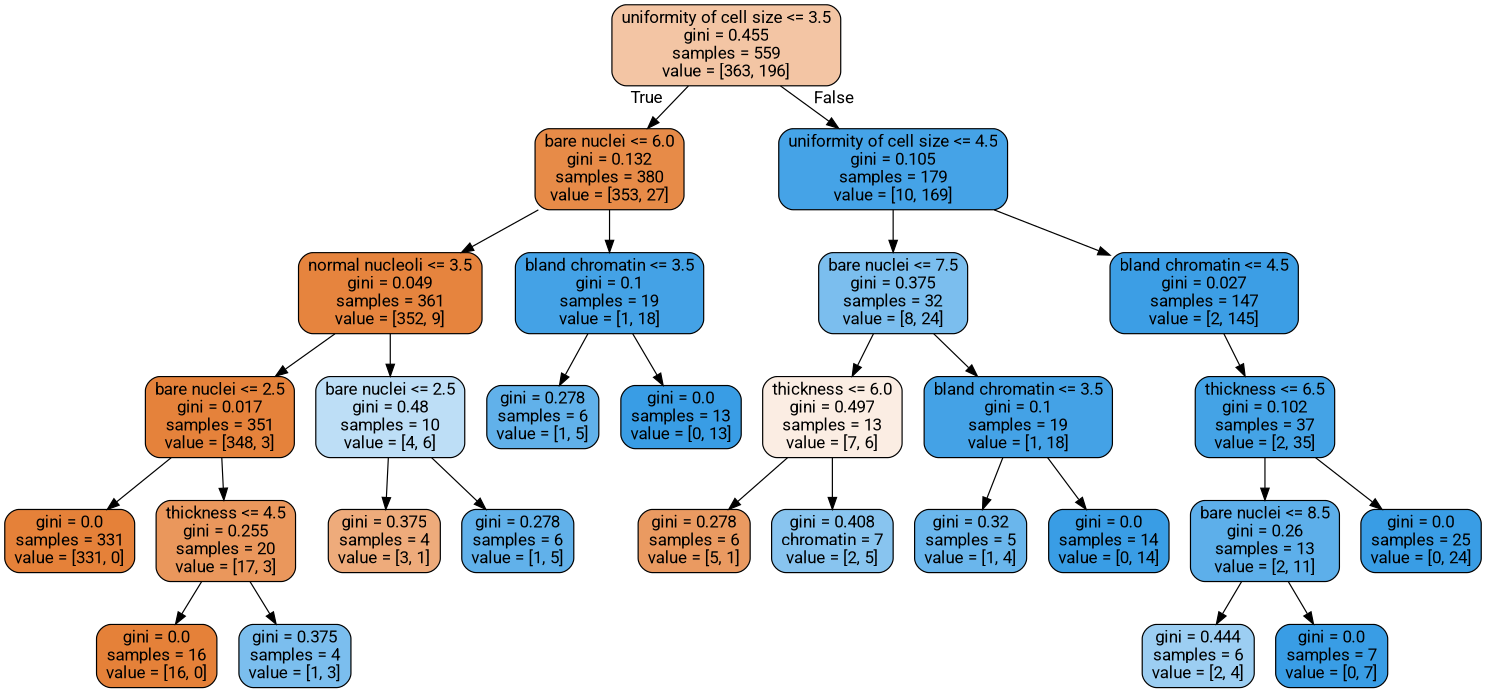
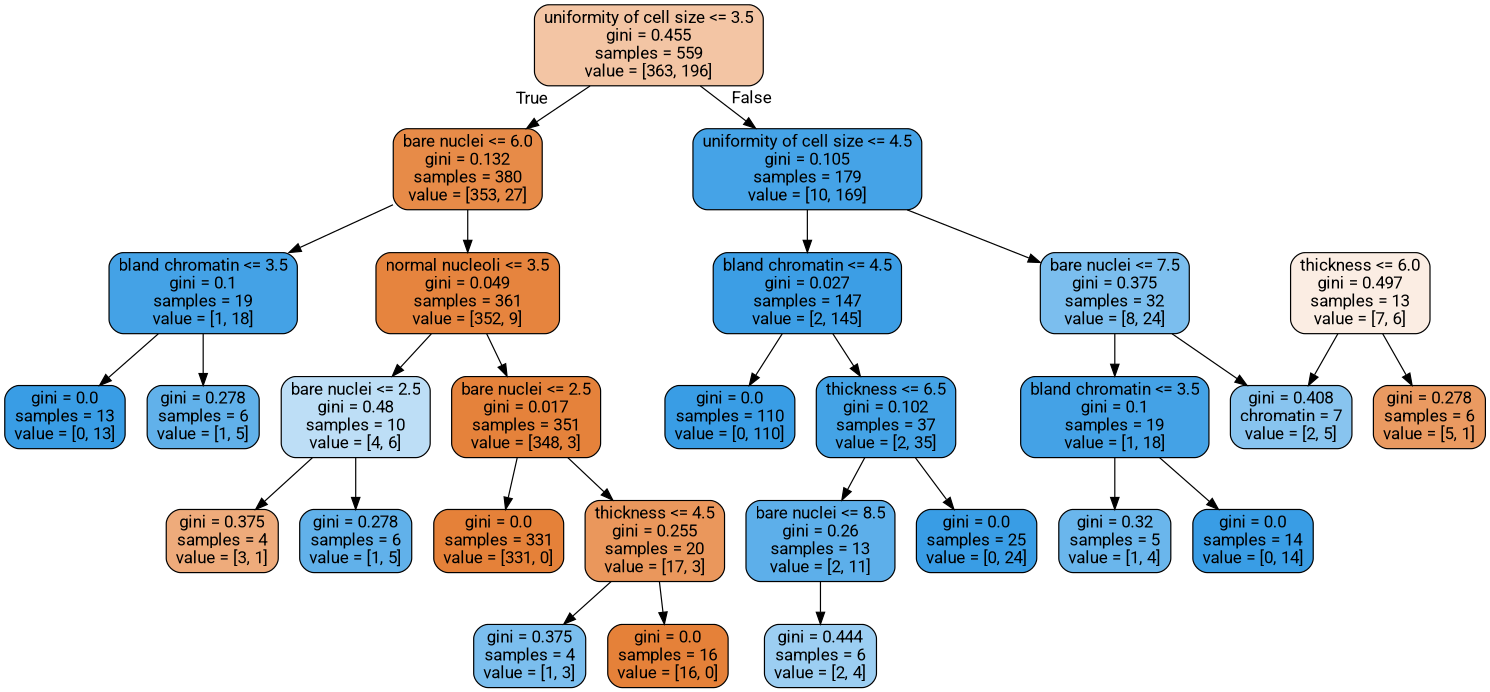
(866, 350) -> (1205, 356)
none -> (730, 417)
(1332, 656) -> none
